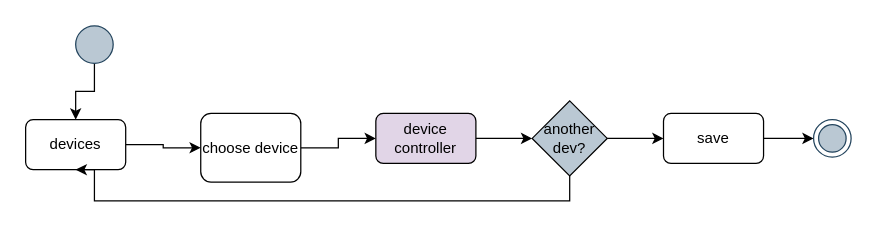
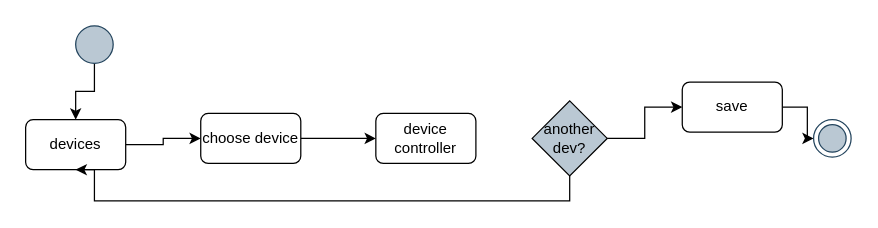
(426, 138) -> (426, 138)
(500, 138) -> none
(713, 138) -> (732, 107)
(251, 148) -> (251, 138)
